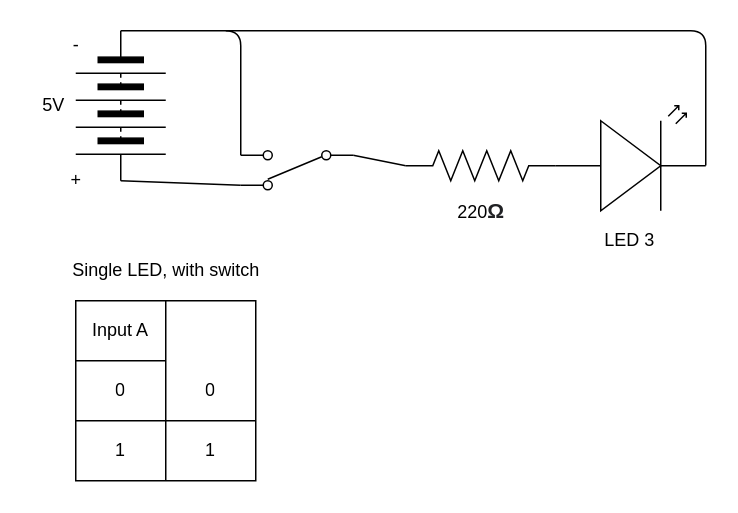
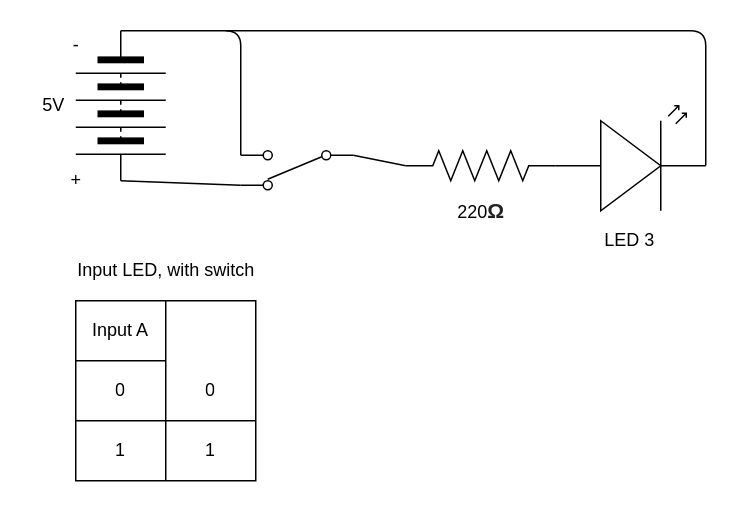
(167, 271) -> (167, 271)
